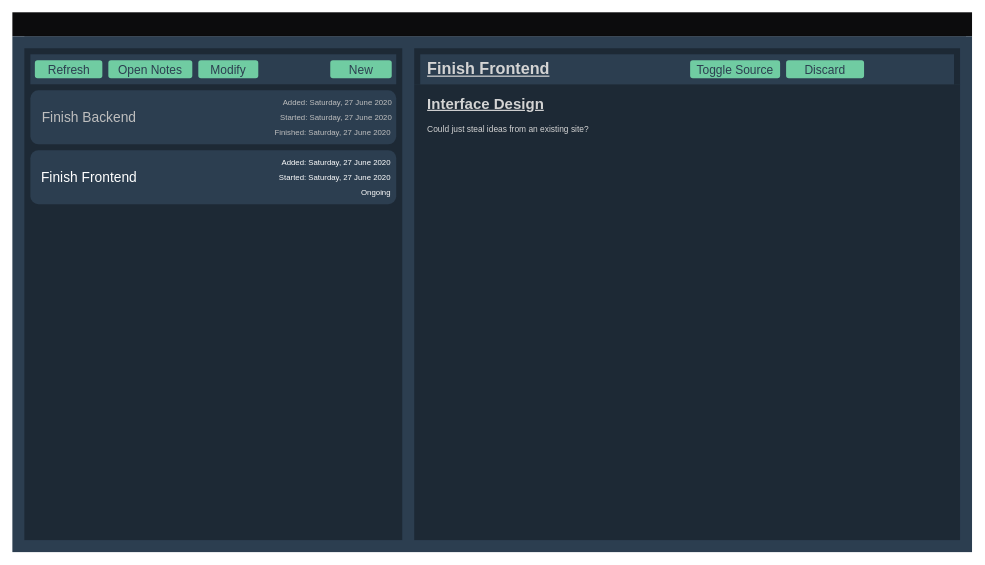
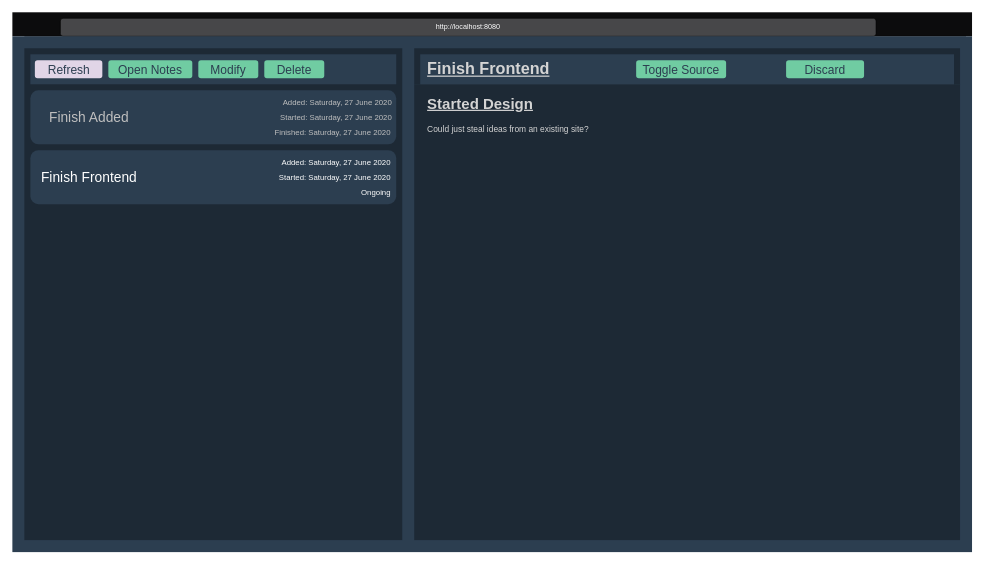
none -> (468, 27)
(69, 69) -> (69, 69)
none -> (294, 69)
(361, 69) -> none
(735, 69) -> (681, 69)
(491, 104) -> (482, 104)
(89, 117) -> (89, 117)
